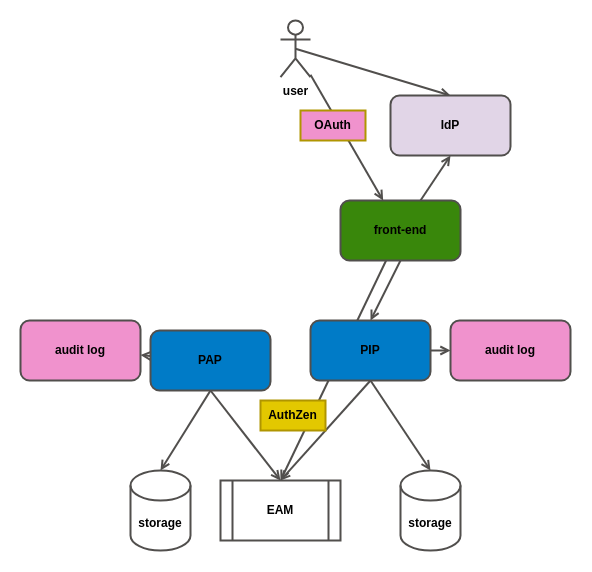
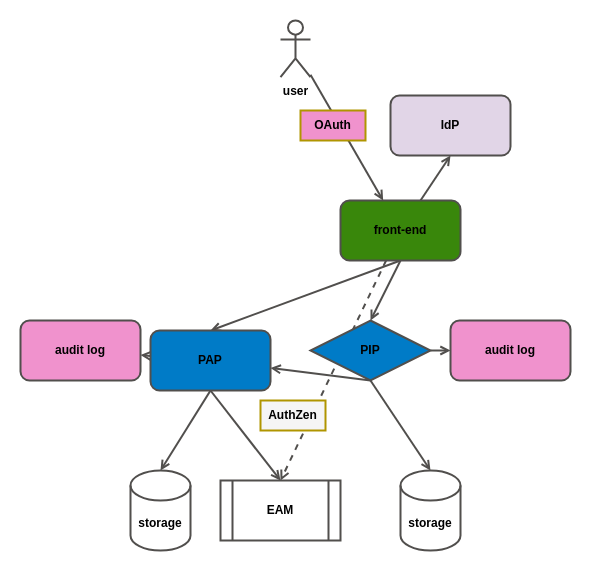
(371, 72) -> none
none -> (306, 295)
(371, 351) -> (371, 351)
(293, 416) -> (293, 416)
(311, 417) -> (311, 417)
(326, 430) -> (322, 374)
